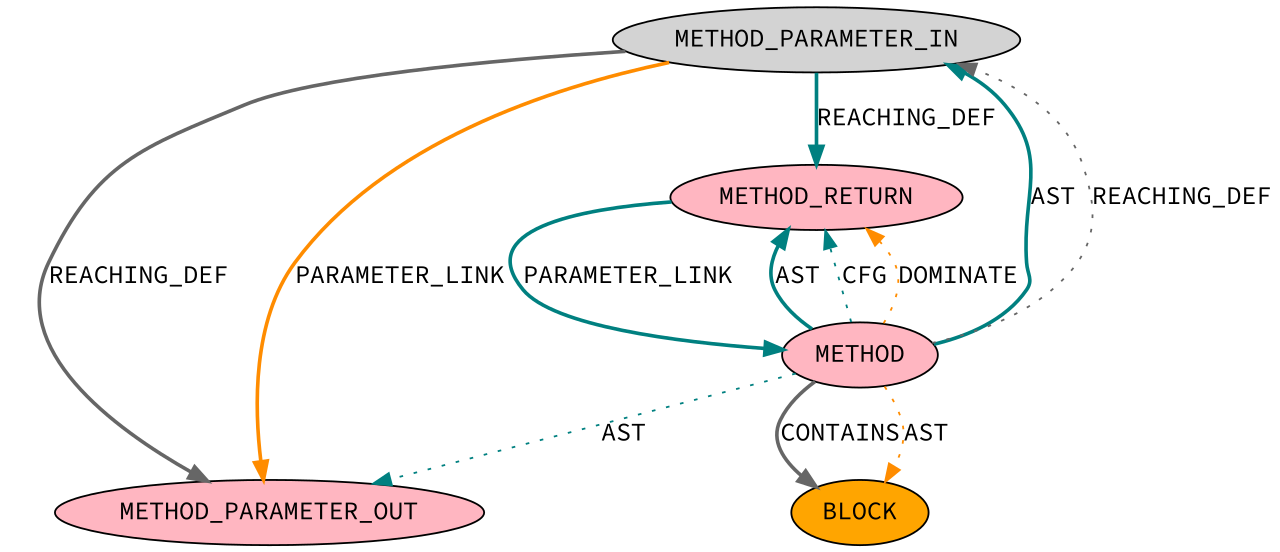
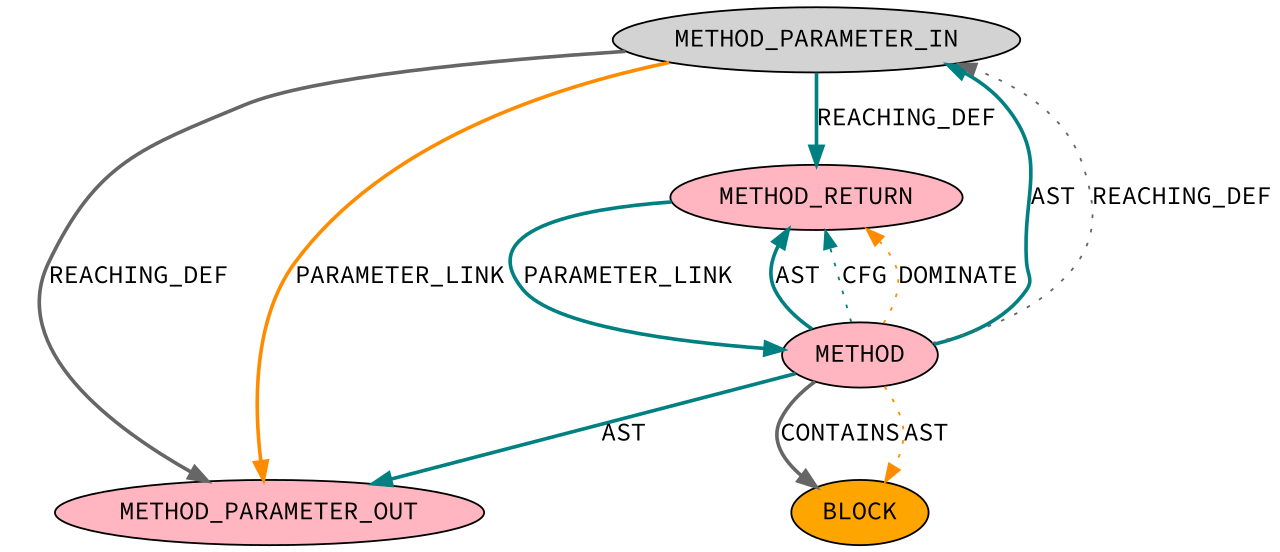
(593, 426) -> (593, 426)
